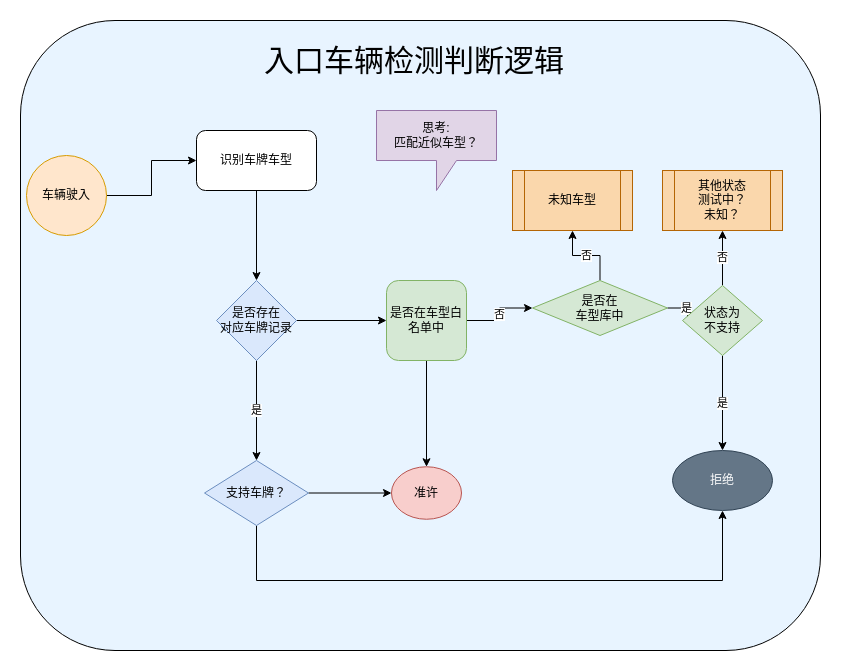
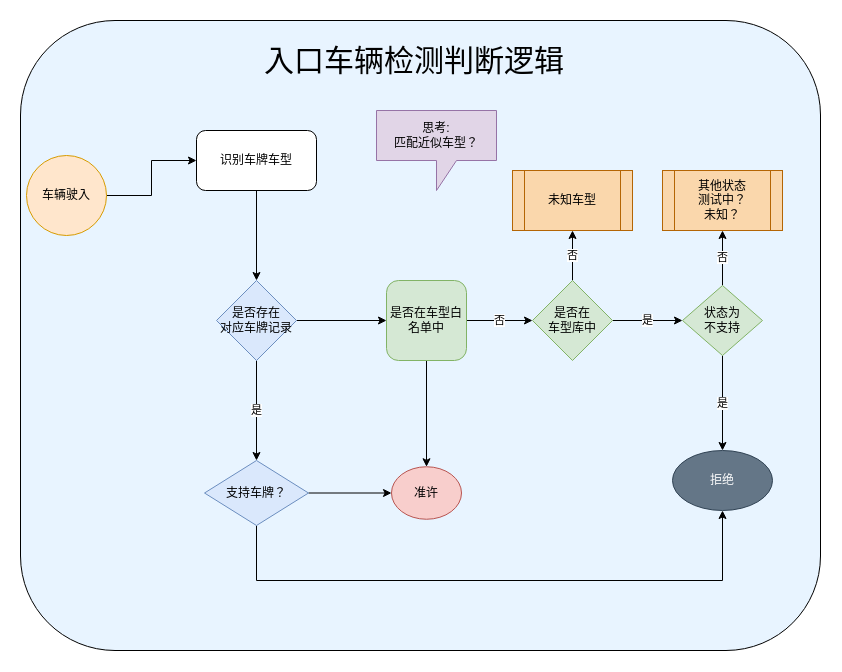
(600, 308) -> (573, 321)
